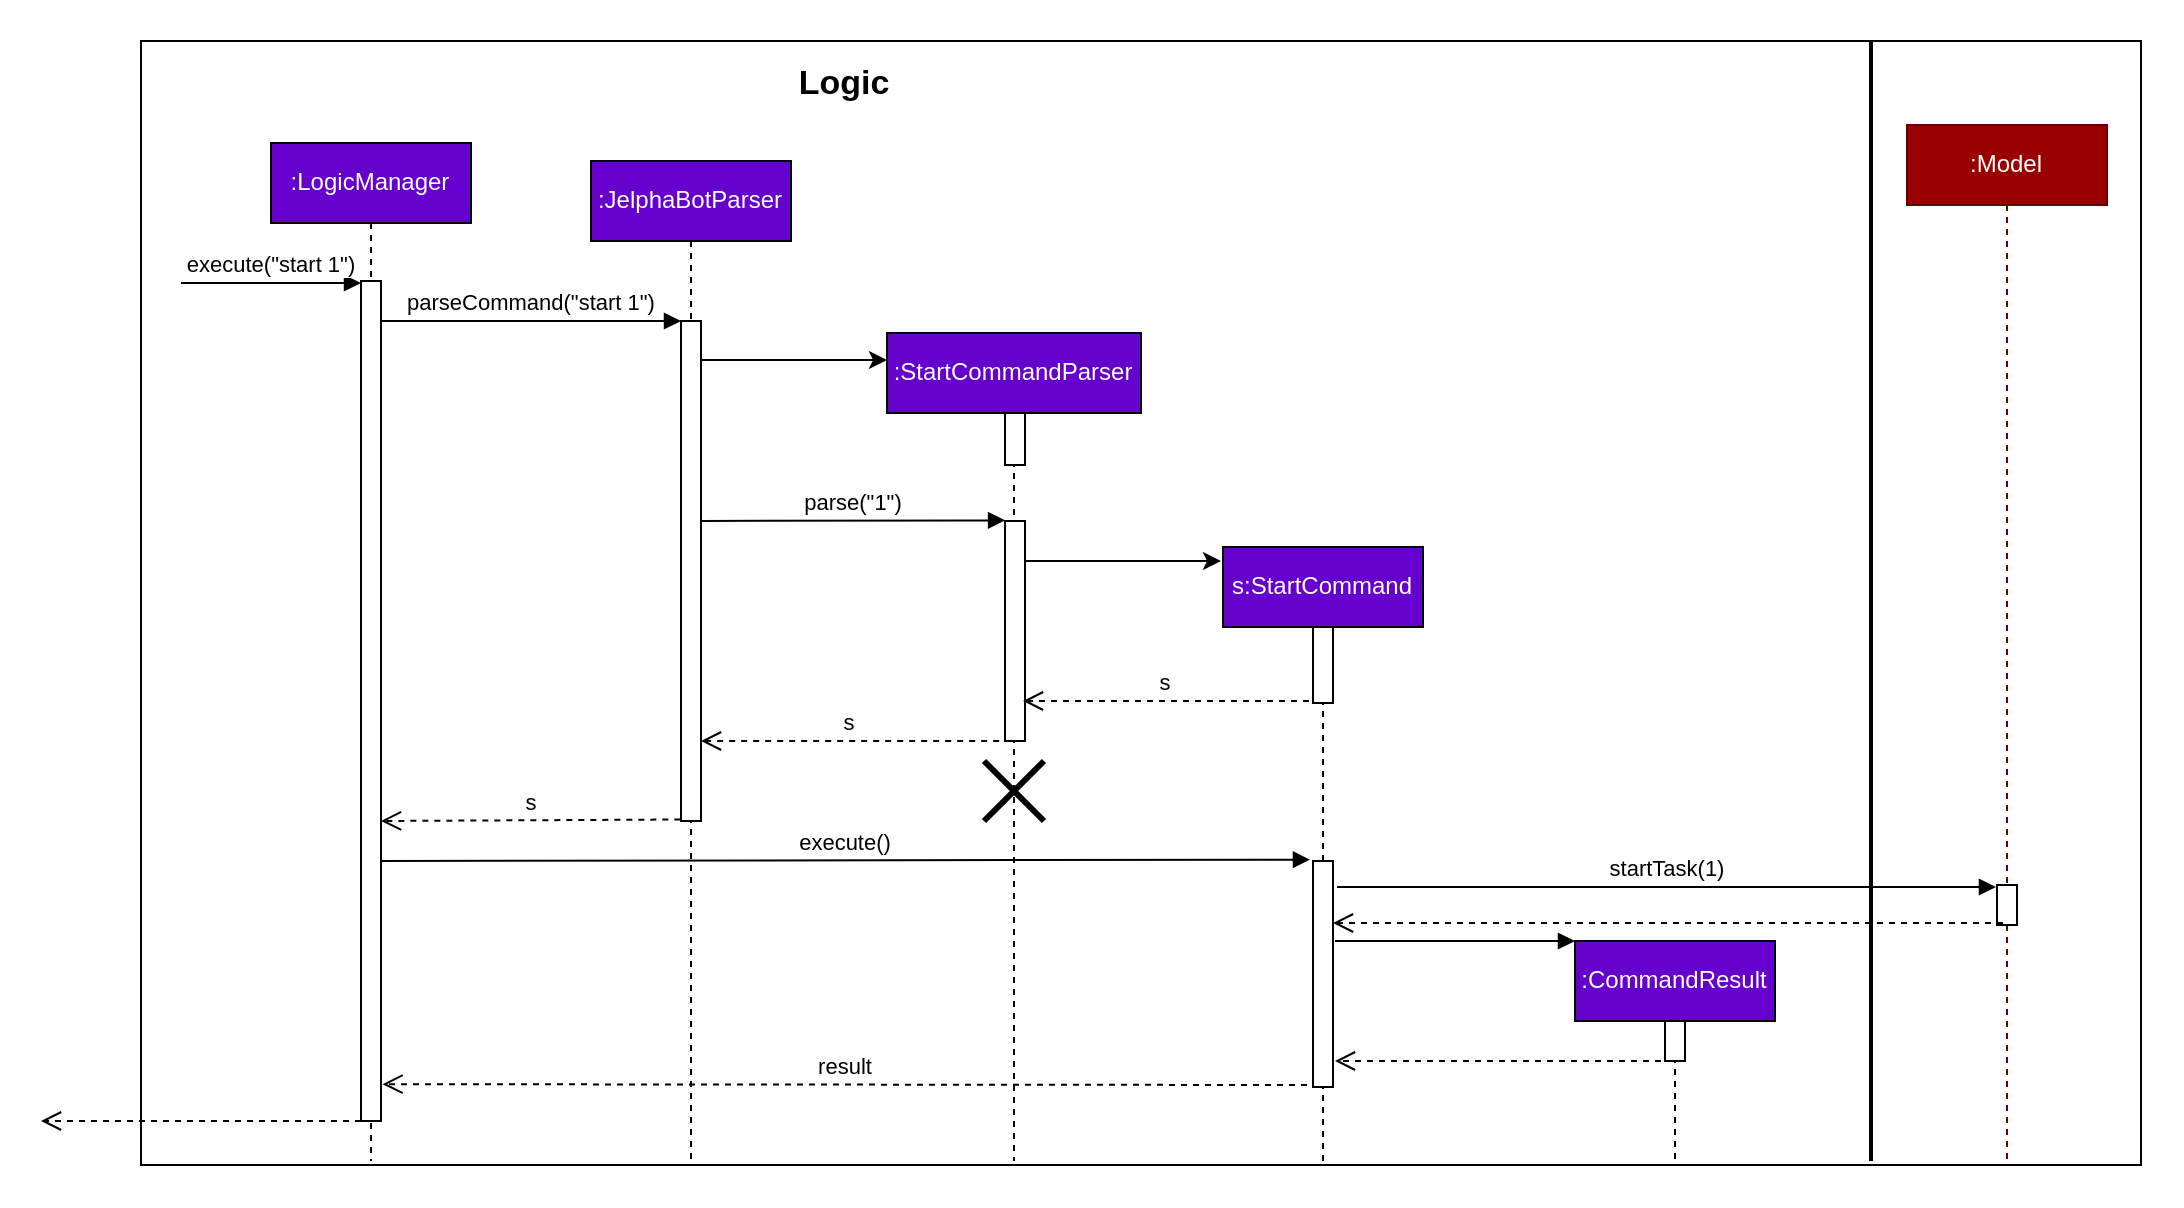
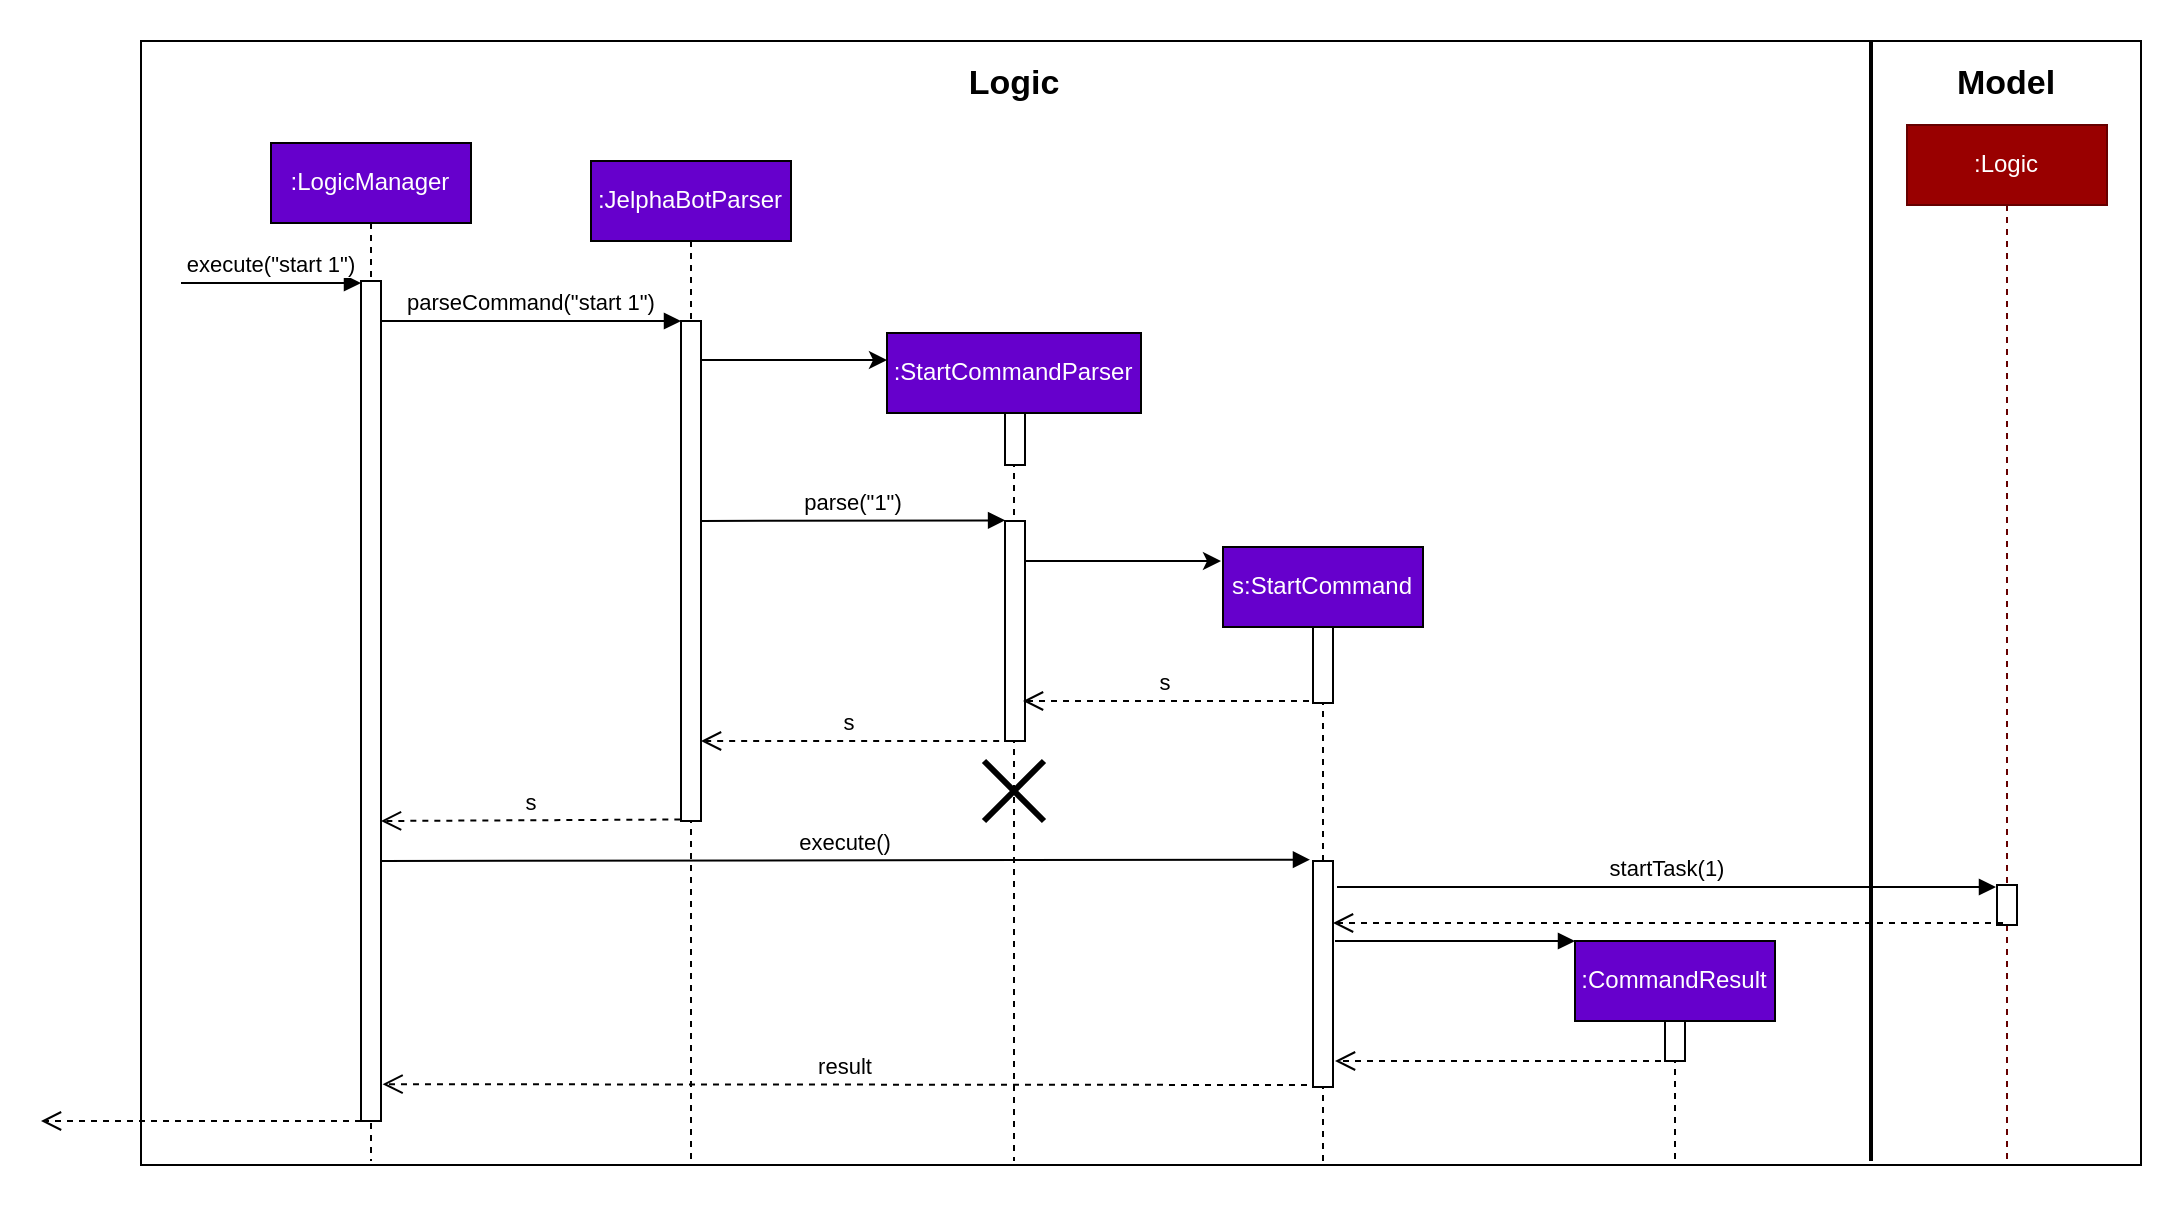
(845, 85) -> (1015, 85)
none -> (2007, 85)
(2007, 165) -> (2007, 165)
